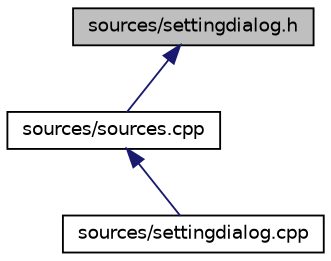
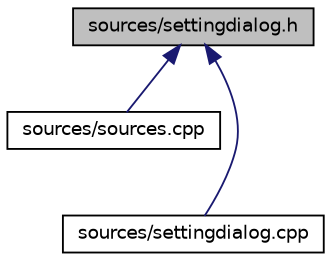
(160, 190) -> (237, 140)
